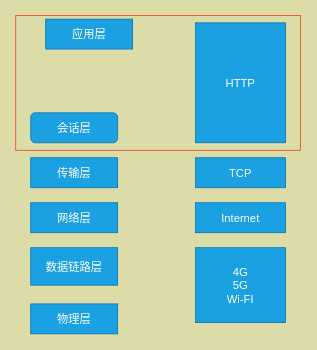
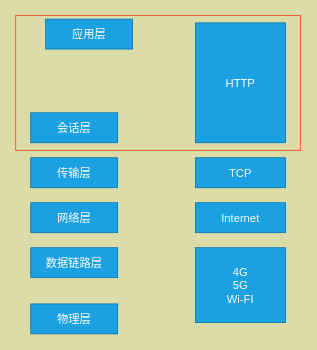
(74, 128) -> (74, 128)
(74, 267) -> (74, 263)
